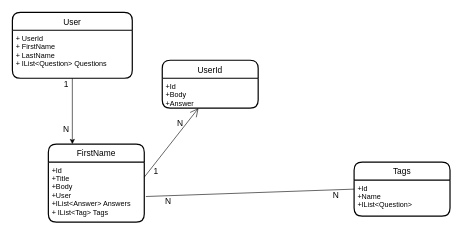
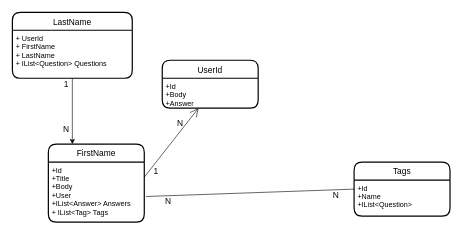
(72, 22) -> (72, 22)
